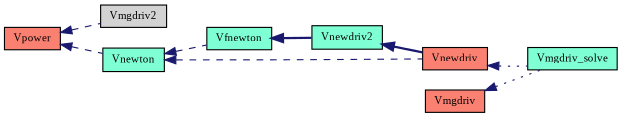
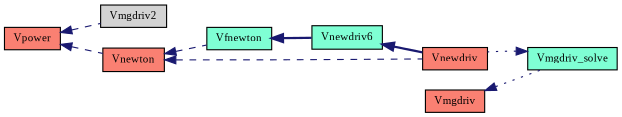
(347, 37) -> (347, 37)
(134, 60) -> (134, 60)
(513, 66) -> (502, 51)
